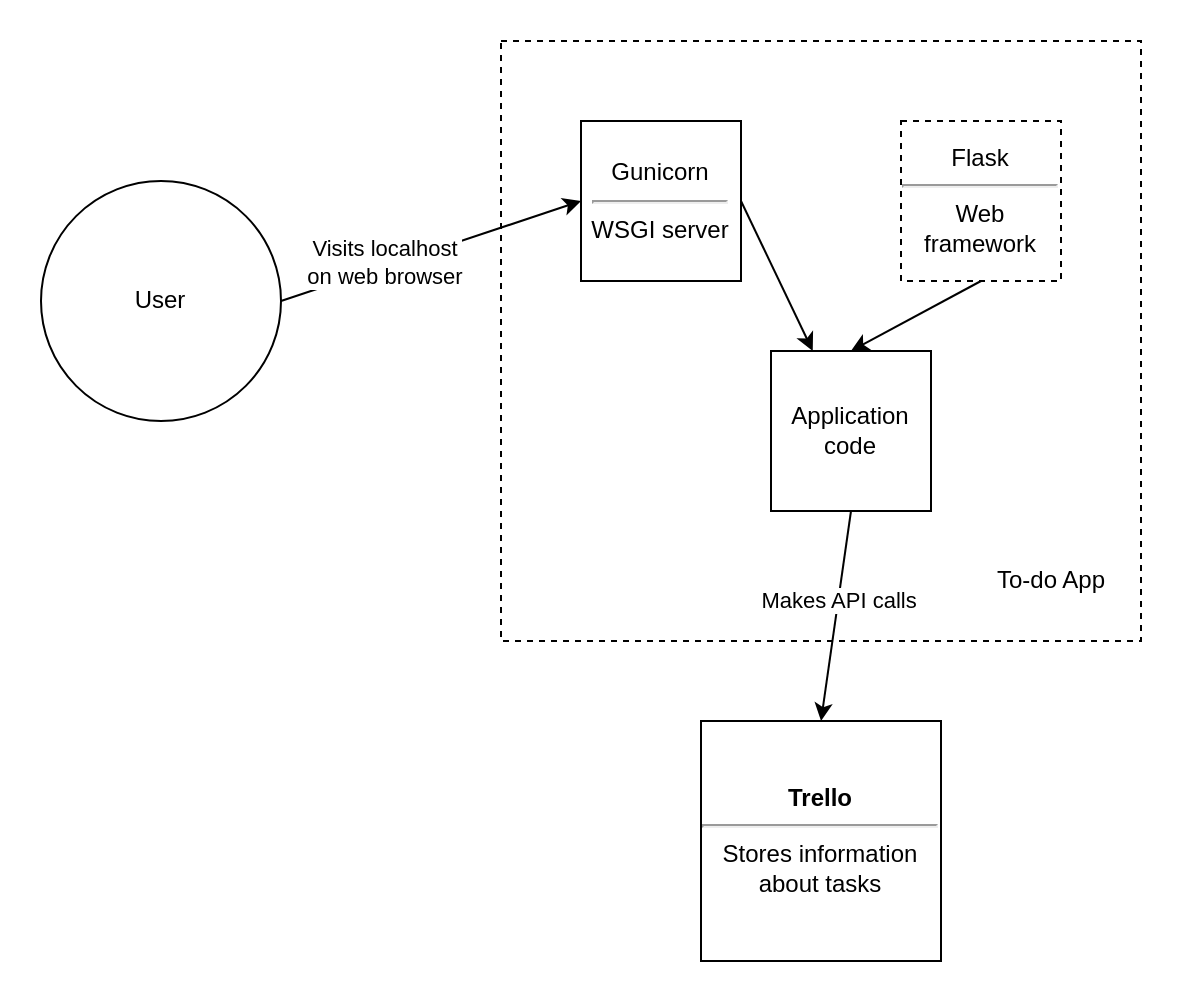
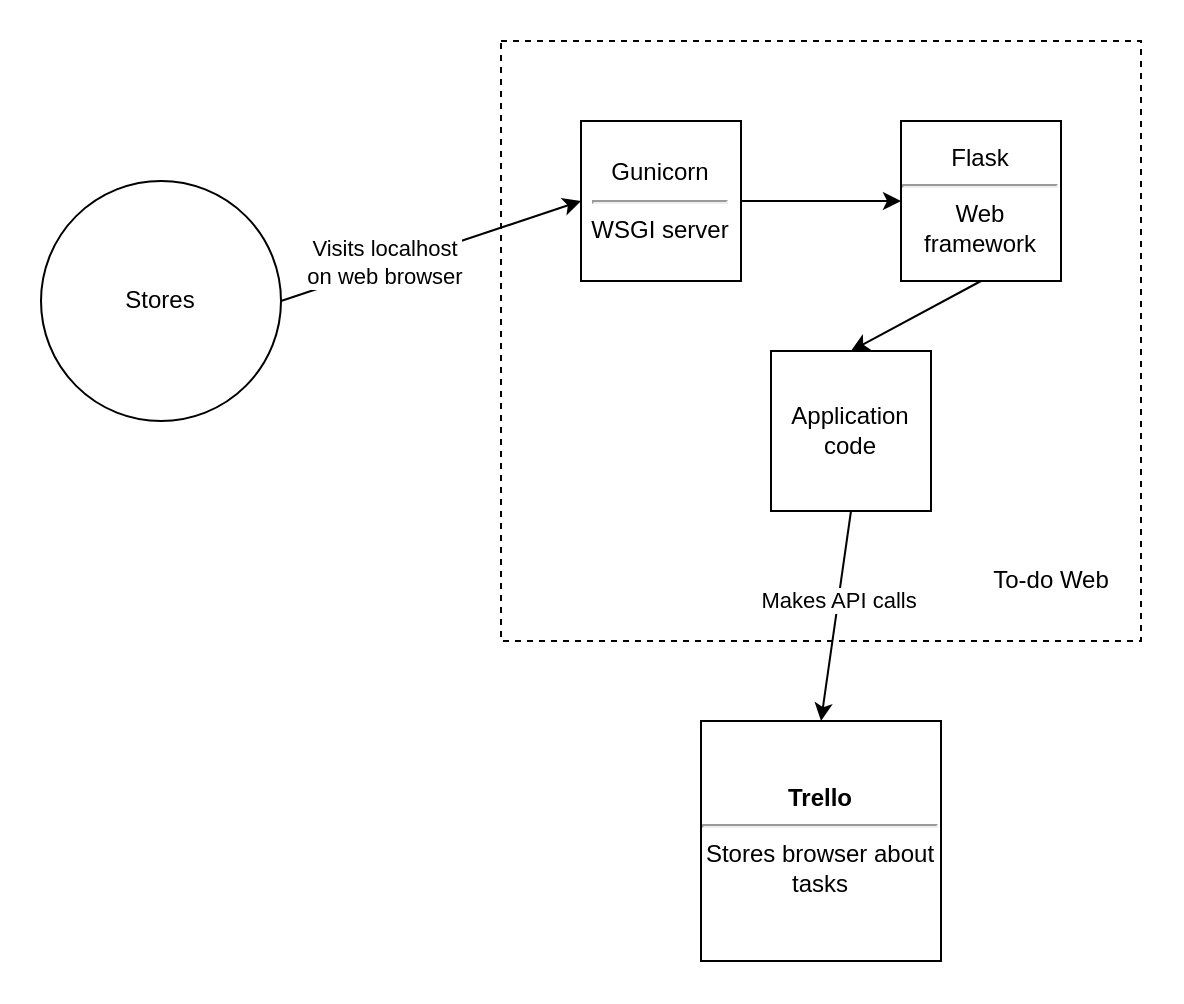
(981, 201) -> (981, 201)
(774, 270) -> (814, 201)
(161, 301) -> (161, 301)
(1052, 581) -> (1052, 581)
(821, 841) -> (821, 841)
